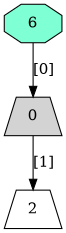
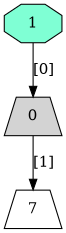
(33, 23) -> (33, 23)
(33, 209) -> (33, 209)
